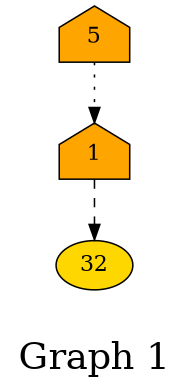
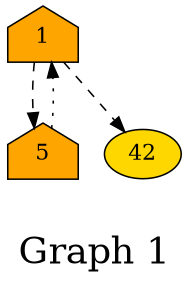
none -> (33, 87)
(94, 265) -> (143, 154)
